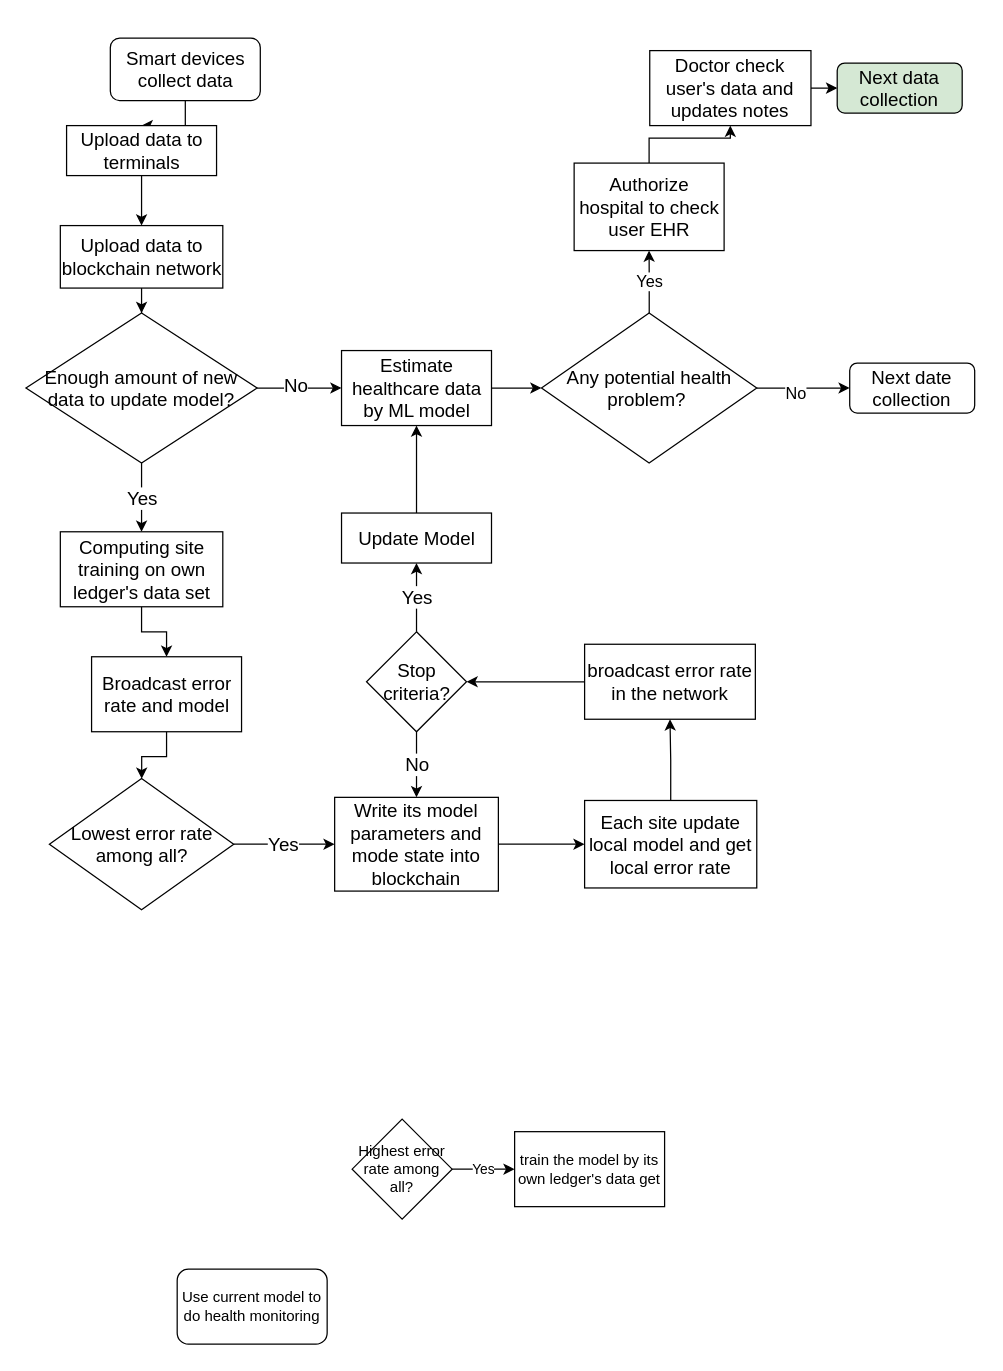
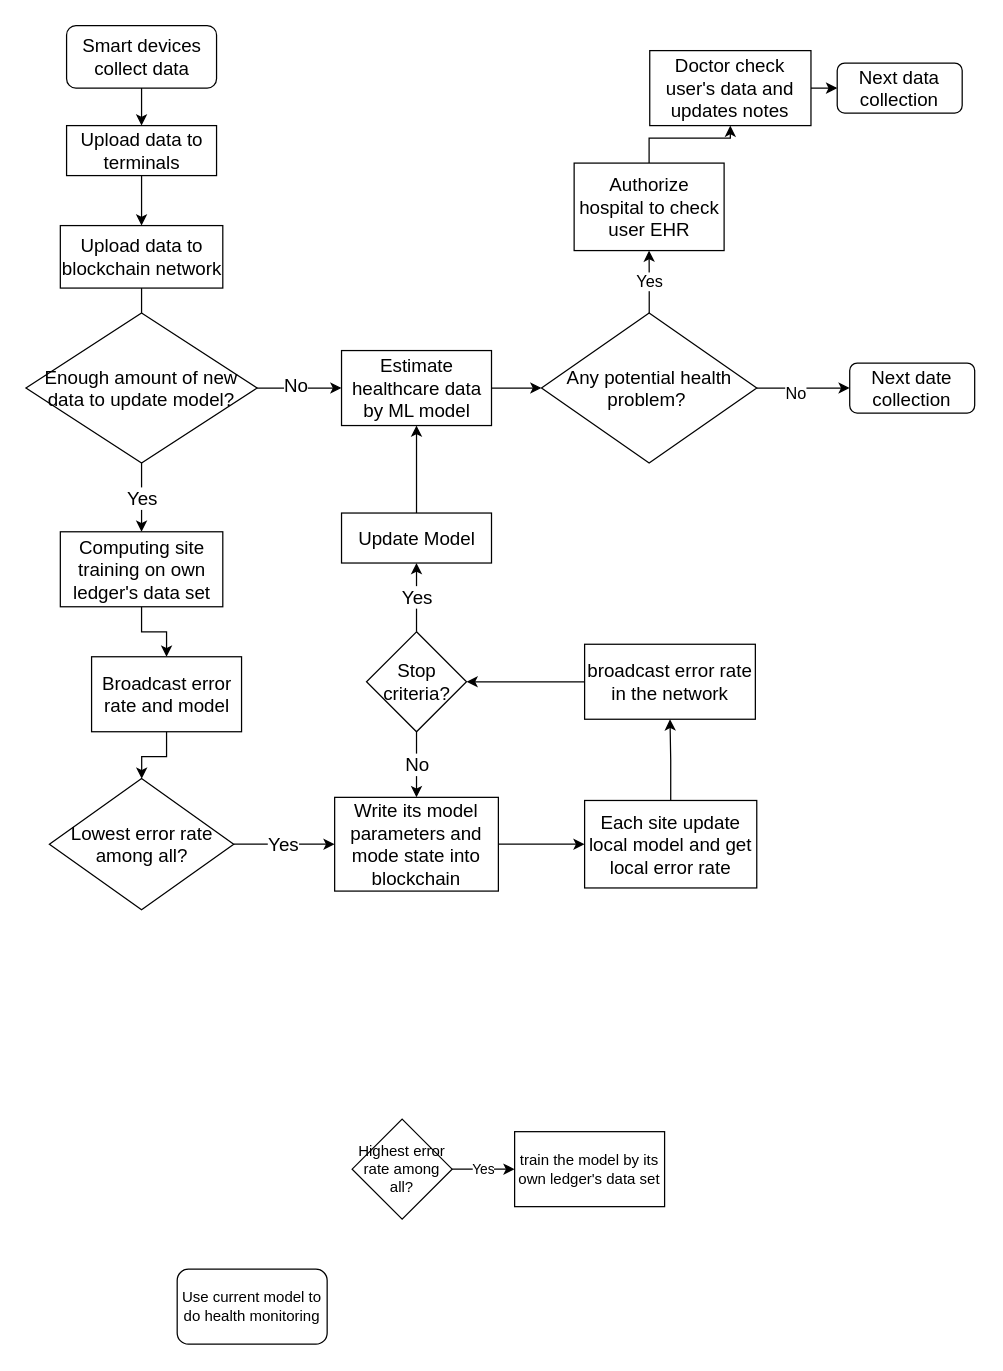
(185, 69) -> (141, 57)
(900, 88) -> (900, 88)
(141, 303) -> (141, 306)
(589, 1169) -> (589, 1169)
